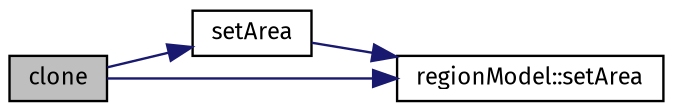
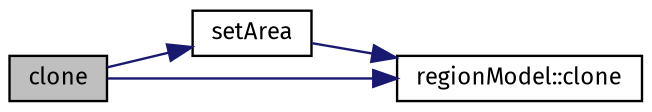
(530, 78) -> (520, 78)
